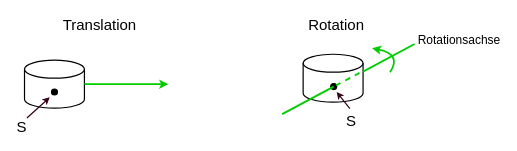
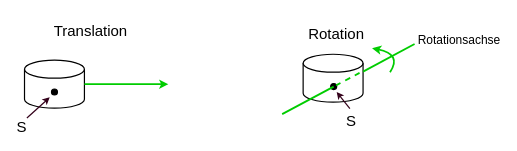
(99, 24) -> (90, 30)
(336, 24) -> (336, 33)
